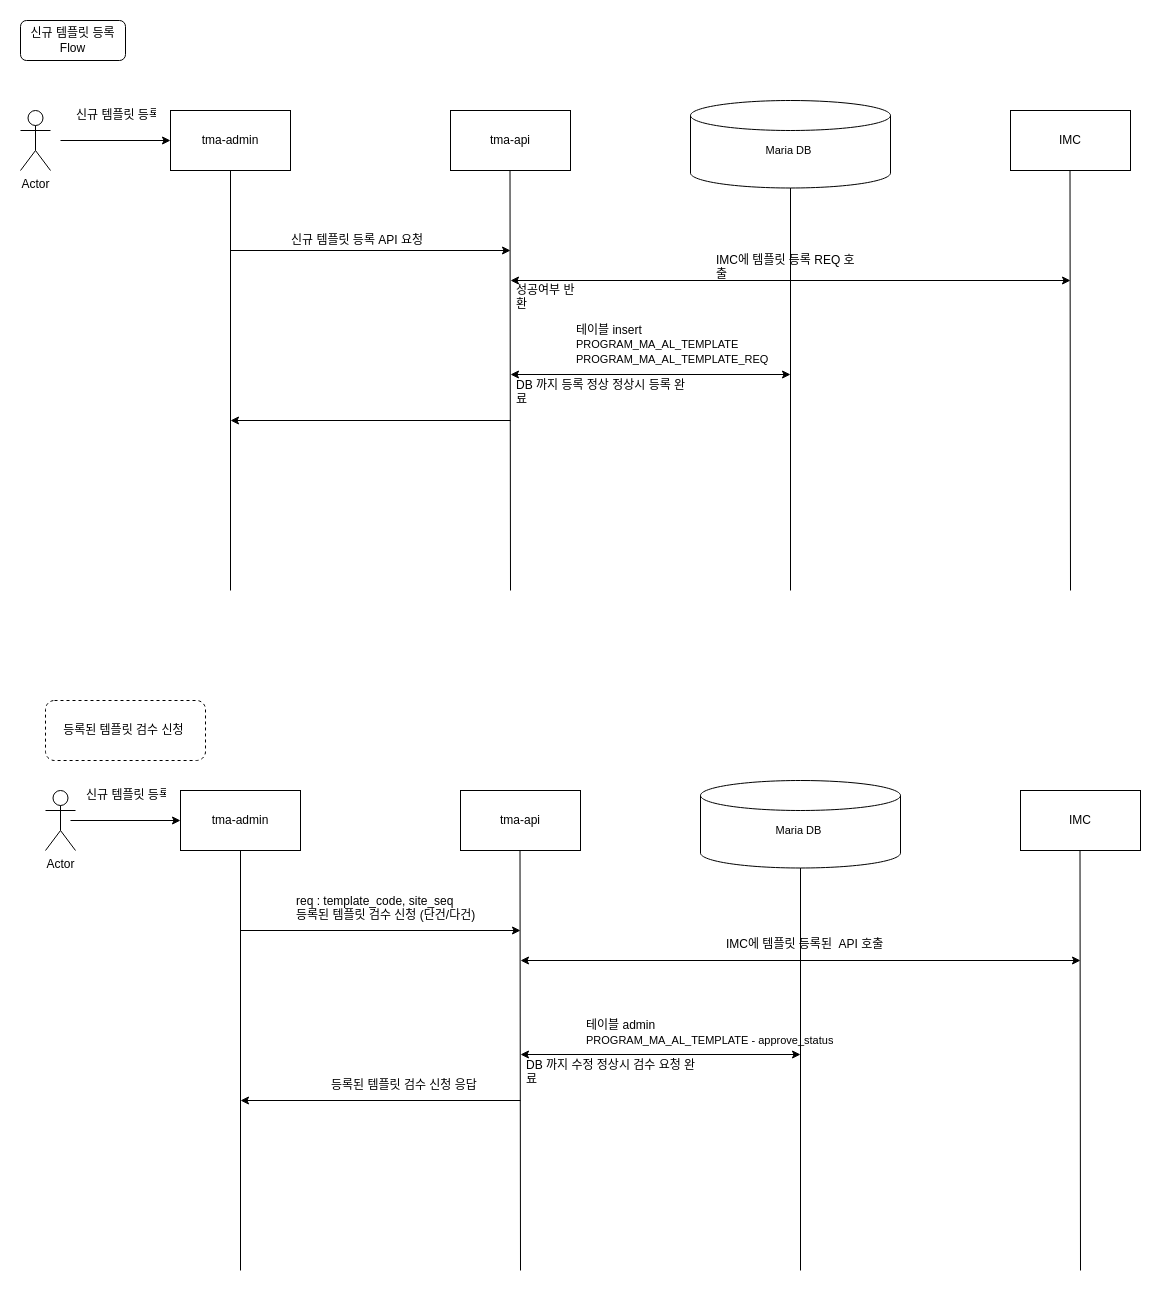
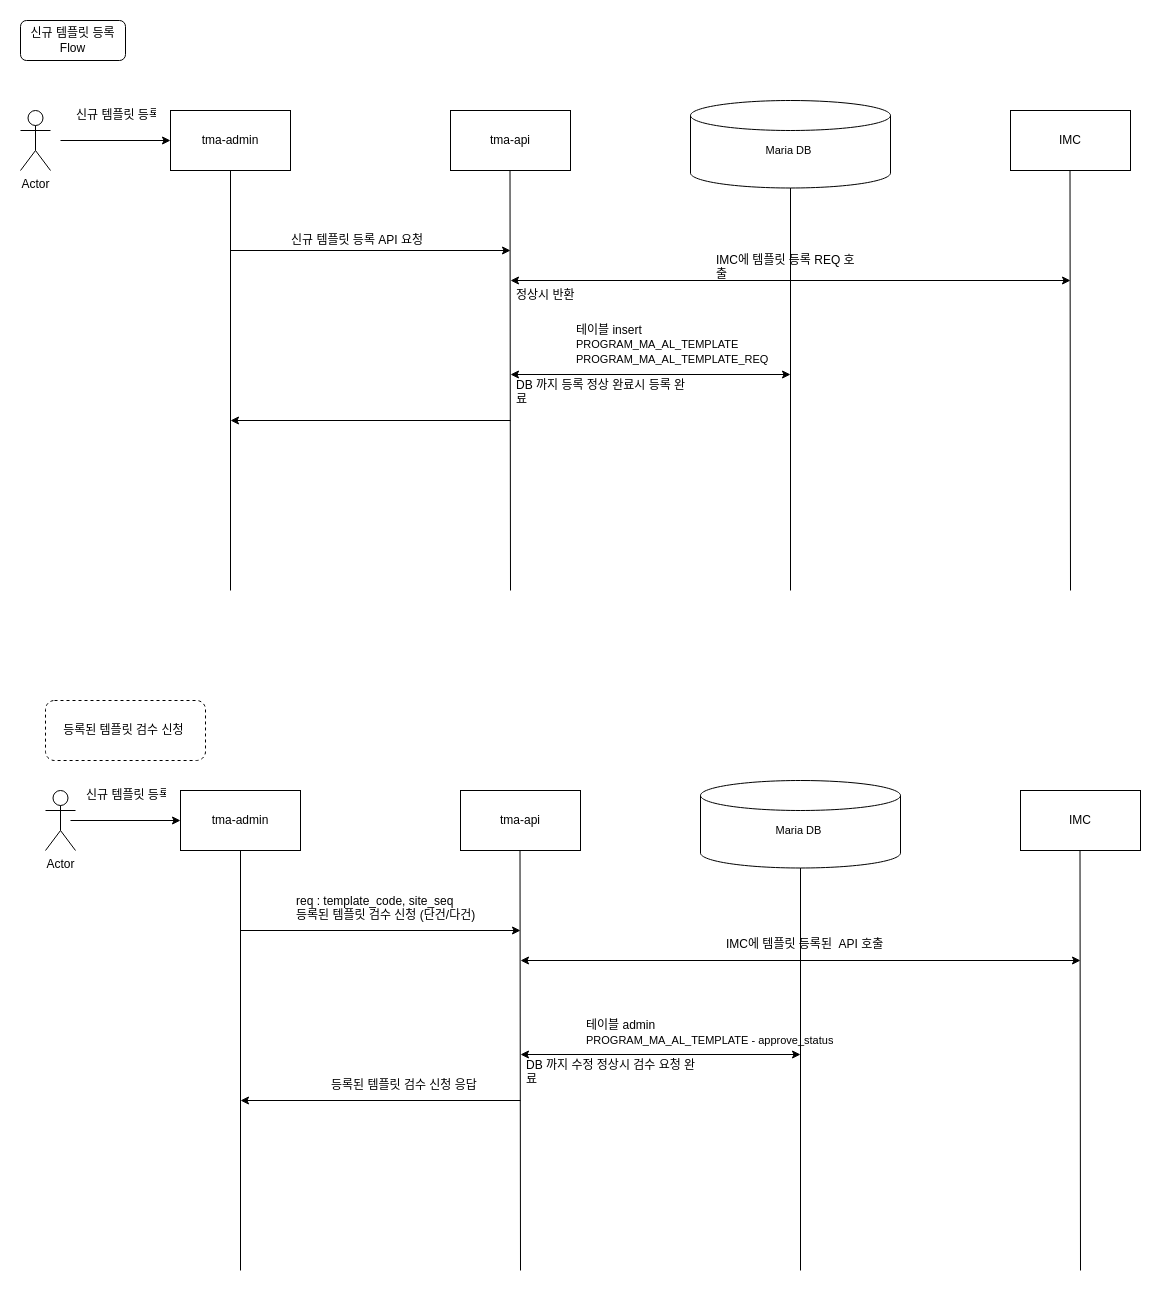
(552, 296) -> (548, 296)
(607, 391) -> (607, 391)
